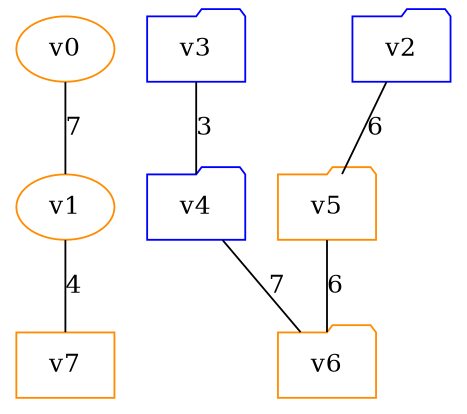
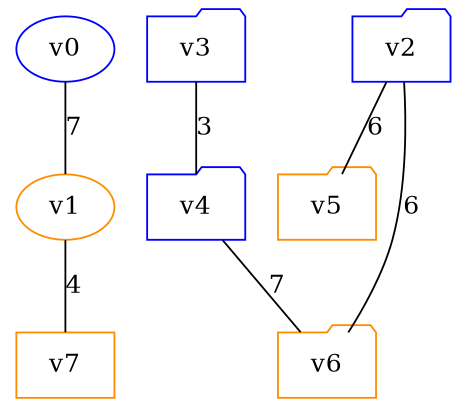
(65, 49) -> (65, 49)
(327, 286) -> (398, 213)
